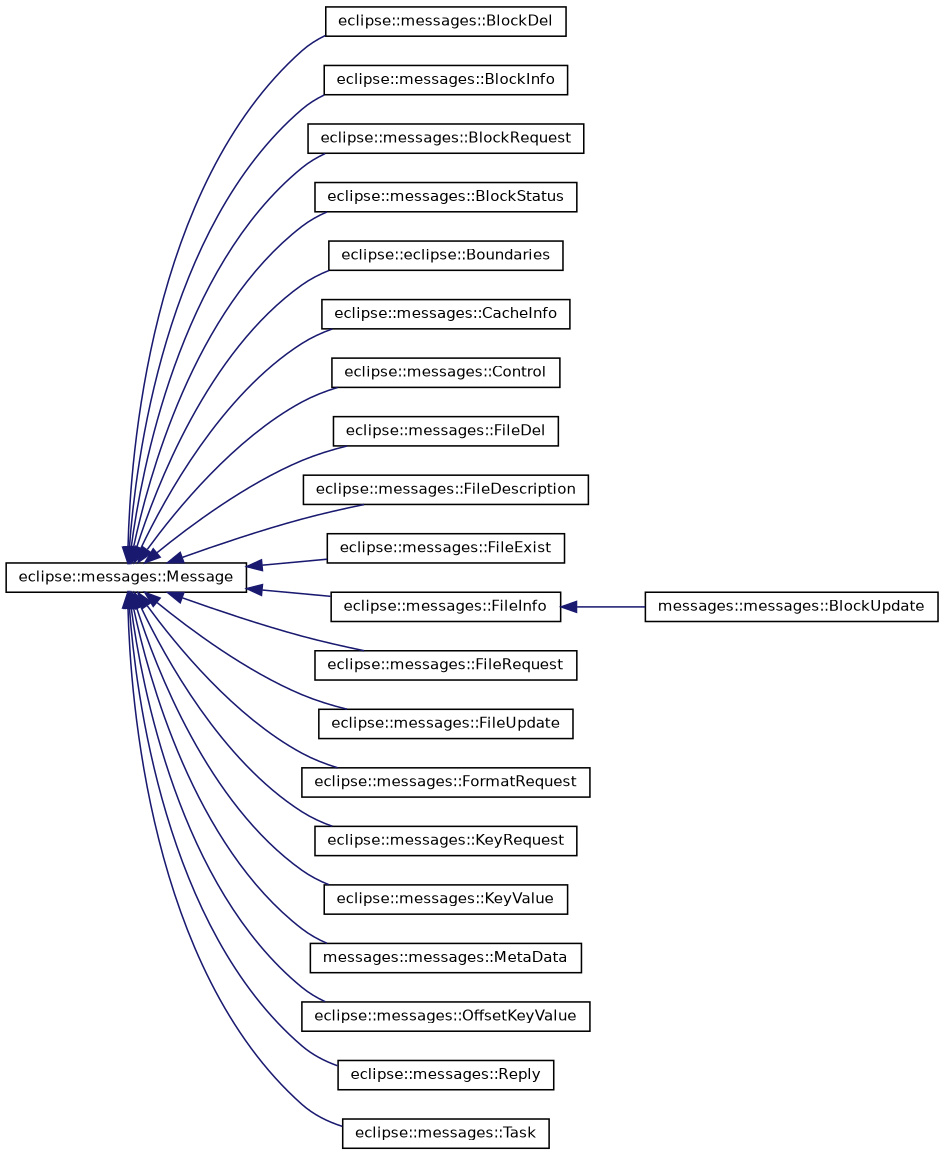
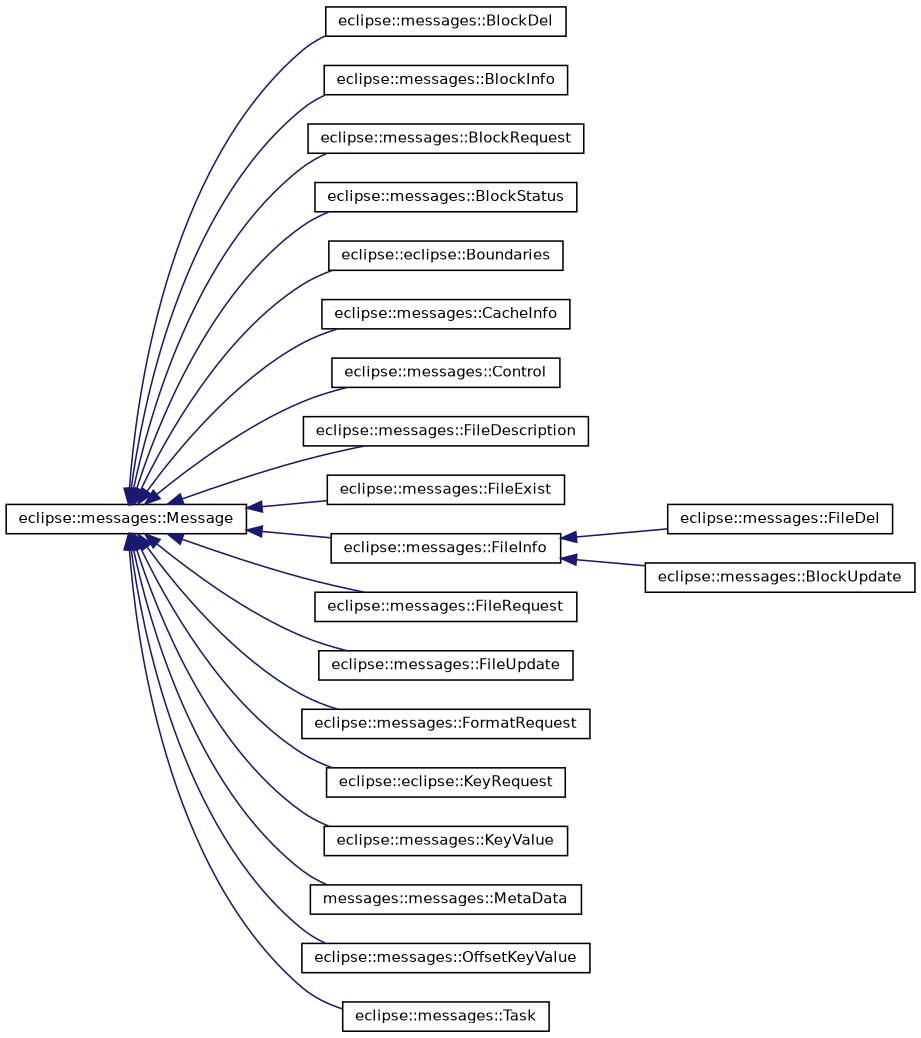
(247, 489) -> (622, 533)
(792, 607) -> (780, 578)
(446, 841) -> (446, 782)
(446, 1075) -> none
